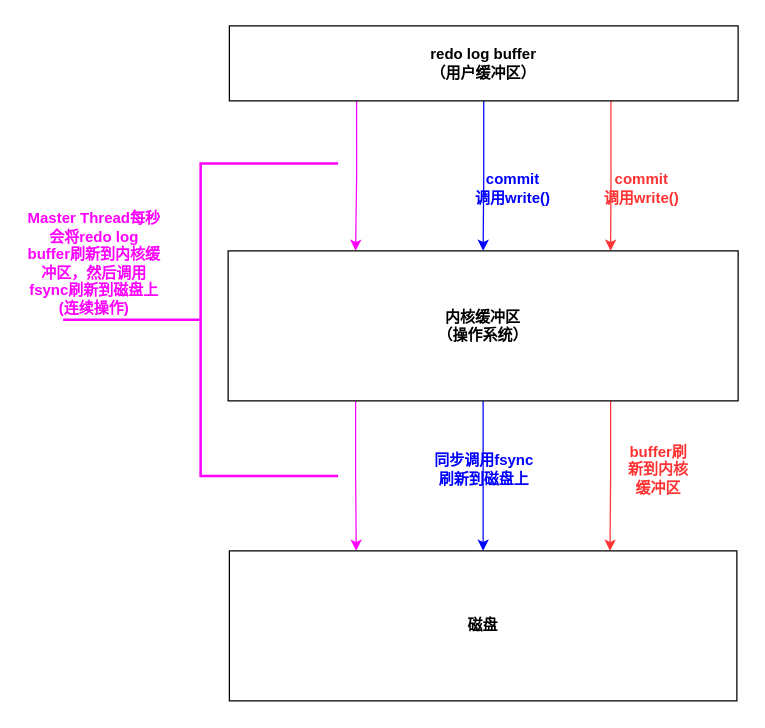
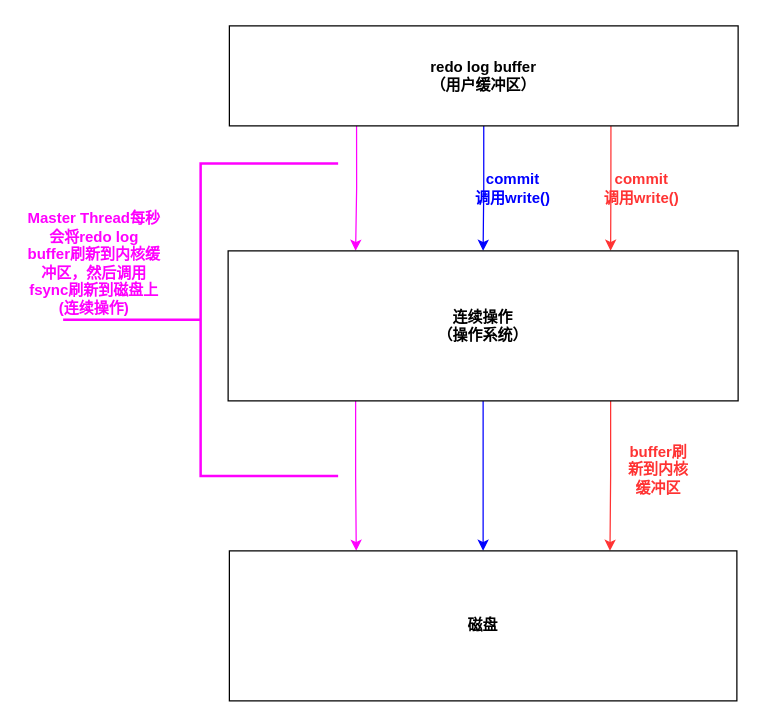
(484, 63) -> (484, 76)
(483, 326) -> (483, 326)
(484, 469) -> none
